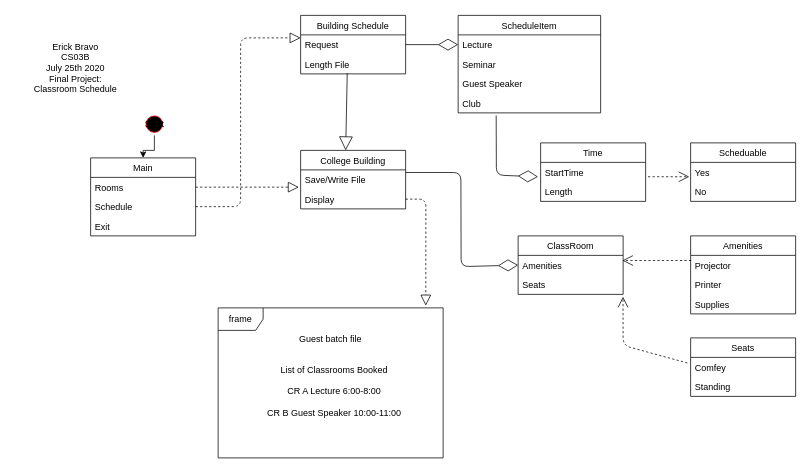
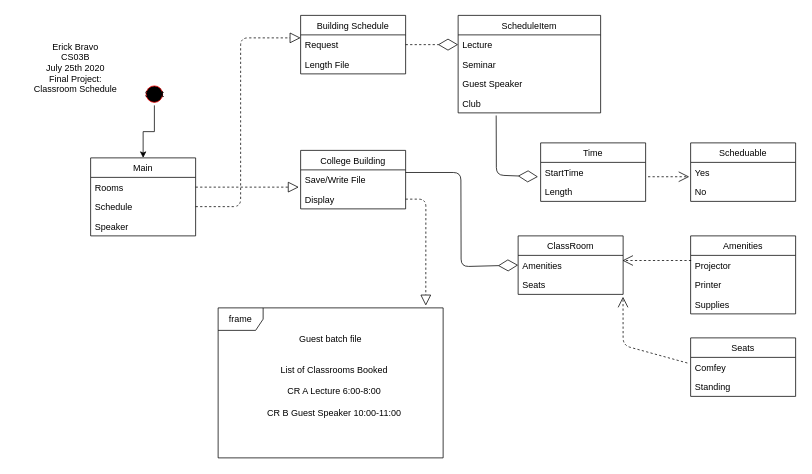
(422, 45) -> (422, 45)
(346, 104) -> none
(154, 124) -> (154, 94)
(103, 227) -> (112, 227)
